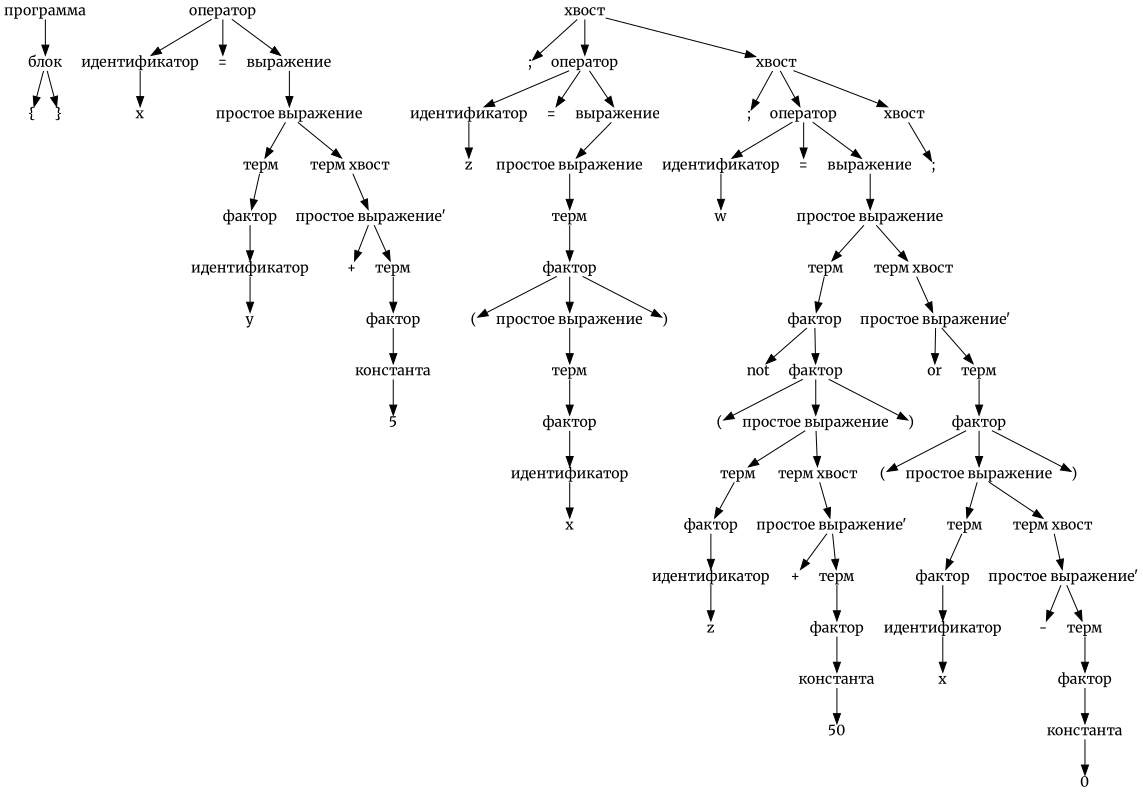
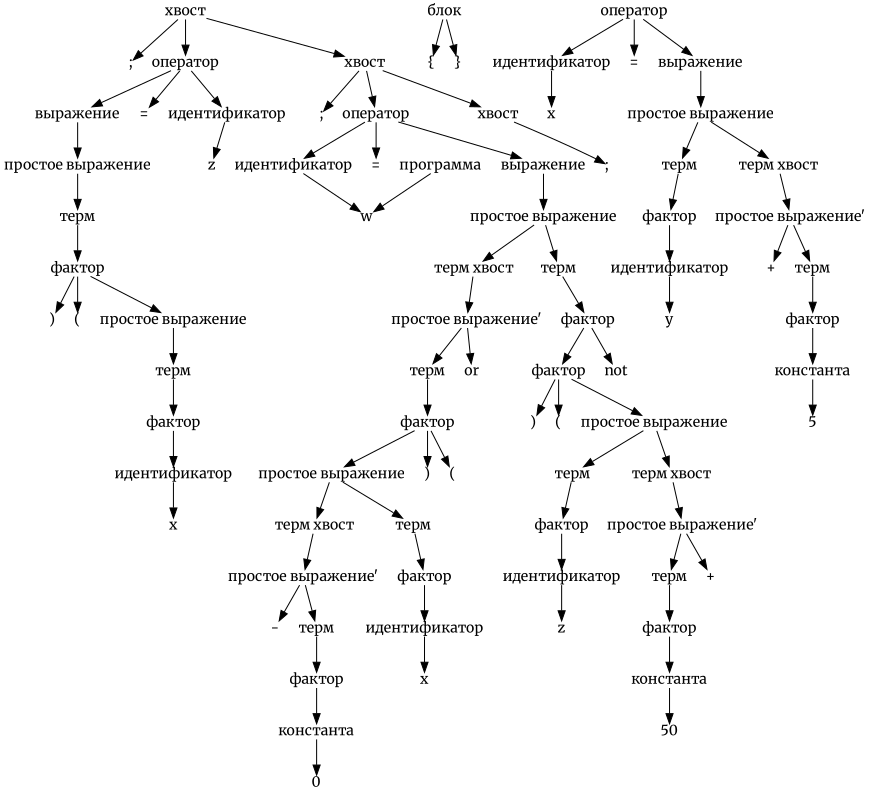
(45, 32) -> (407, 190)
